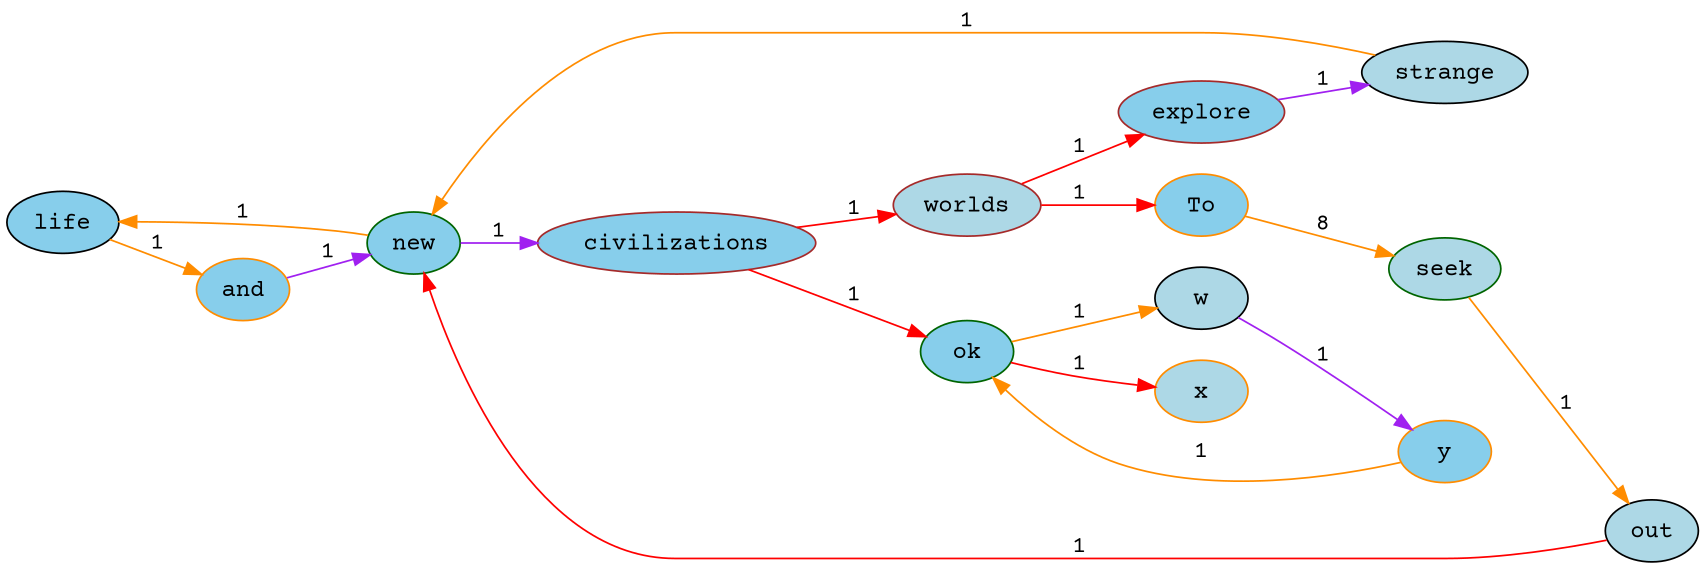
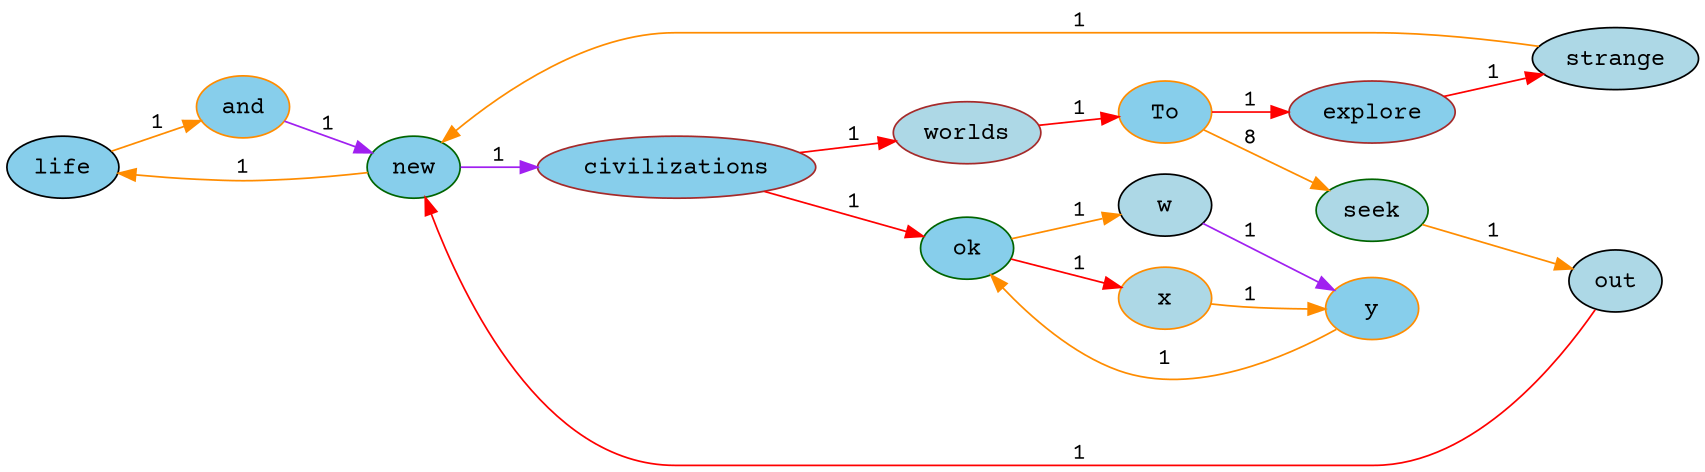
(1315, 94) -> (1485, 87)
(1075, 162) -> (1242, 112)
none -> (1259, 308)
